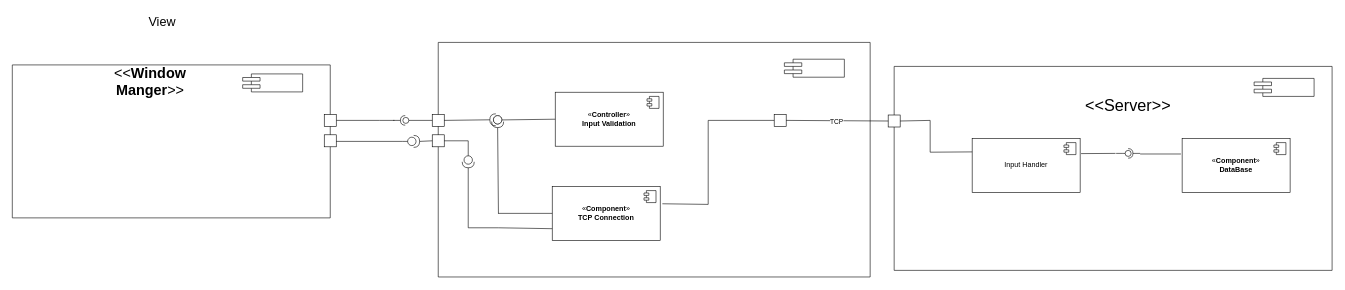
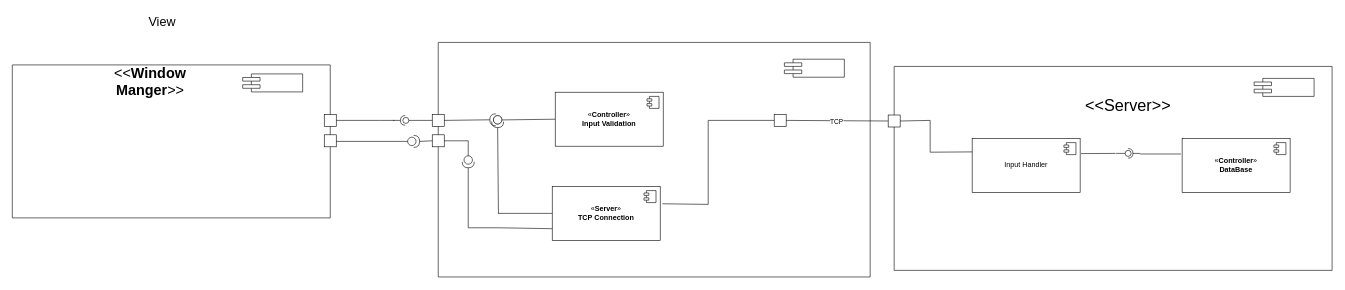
(1236, 165) -> (1236, 165)
(606, 213) -> (606, 213)
